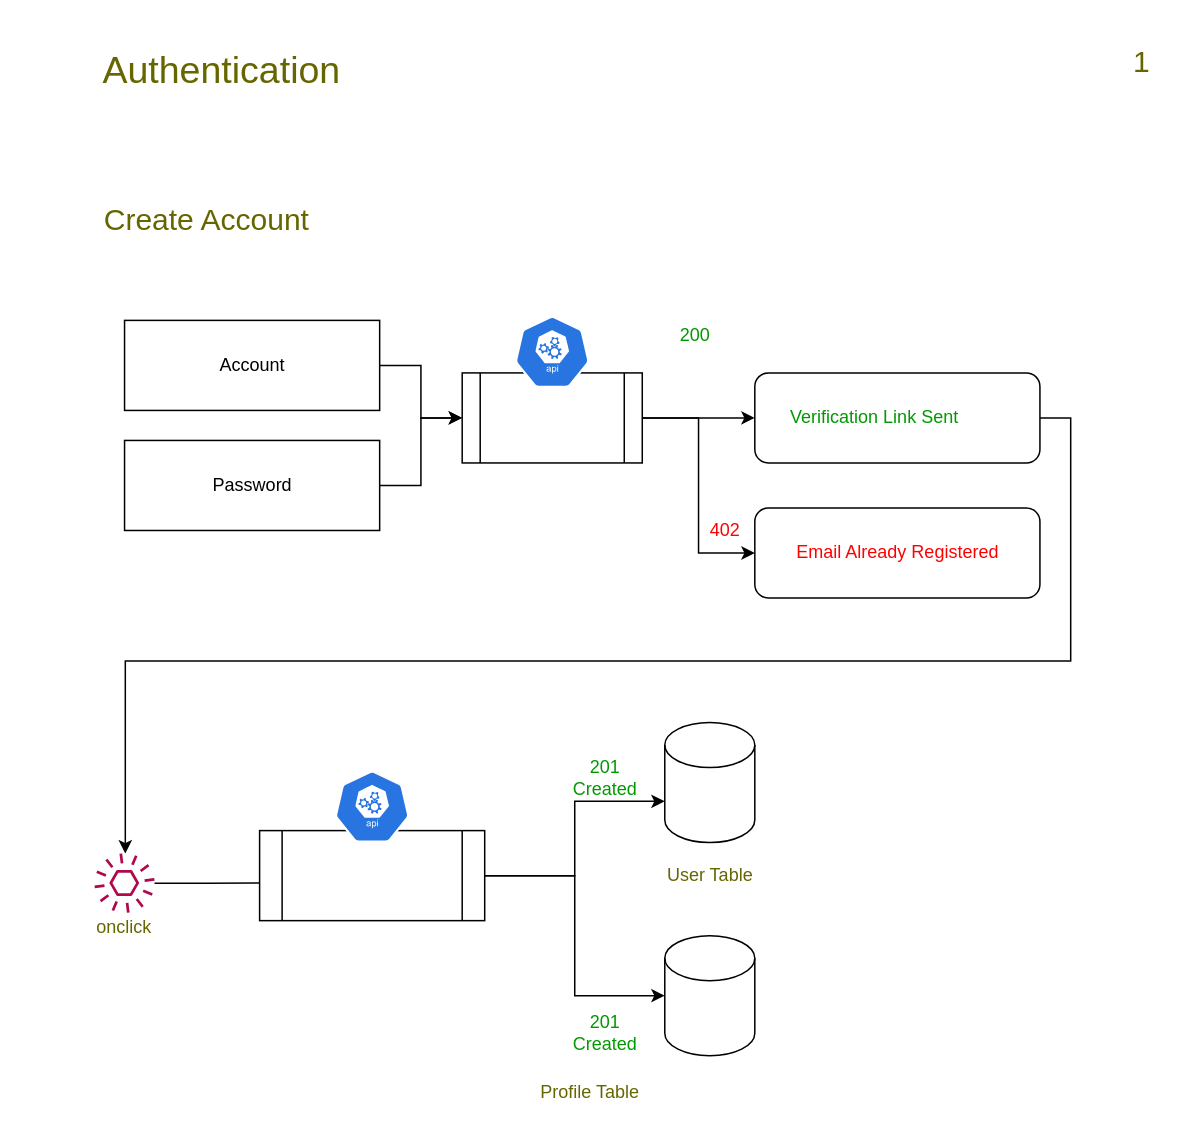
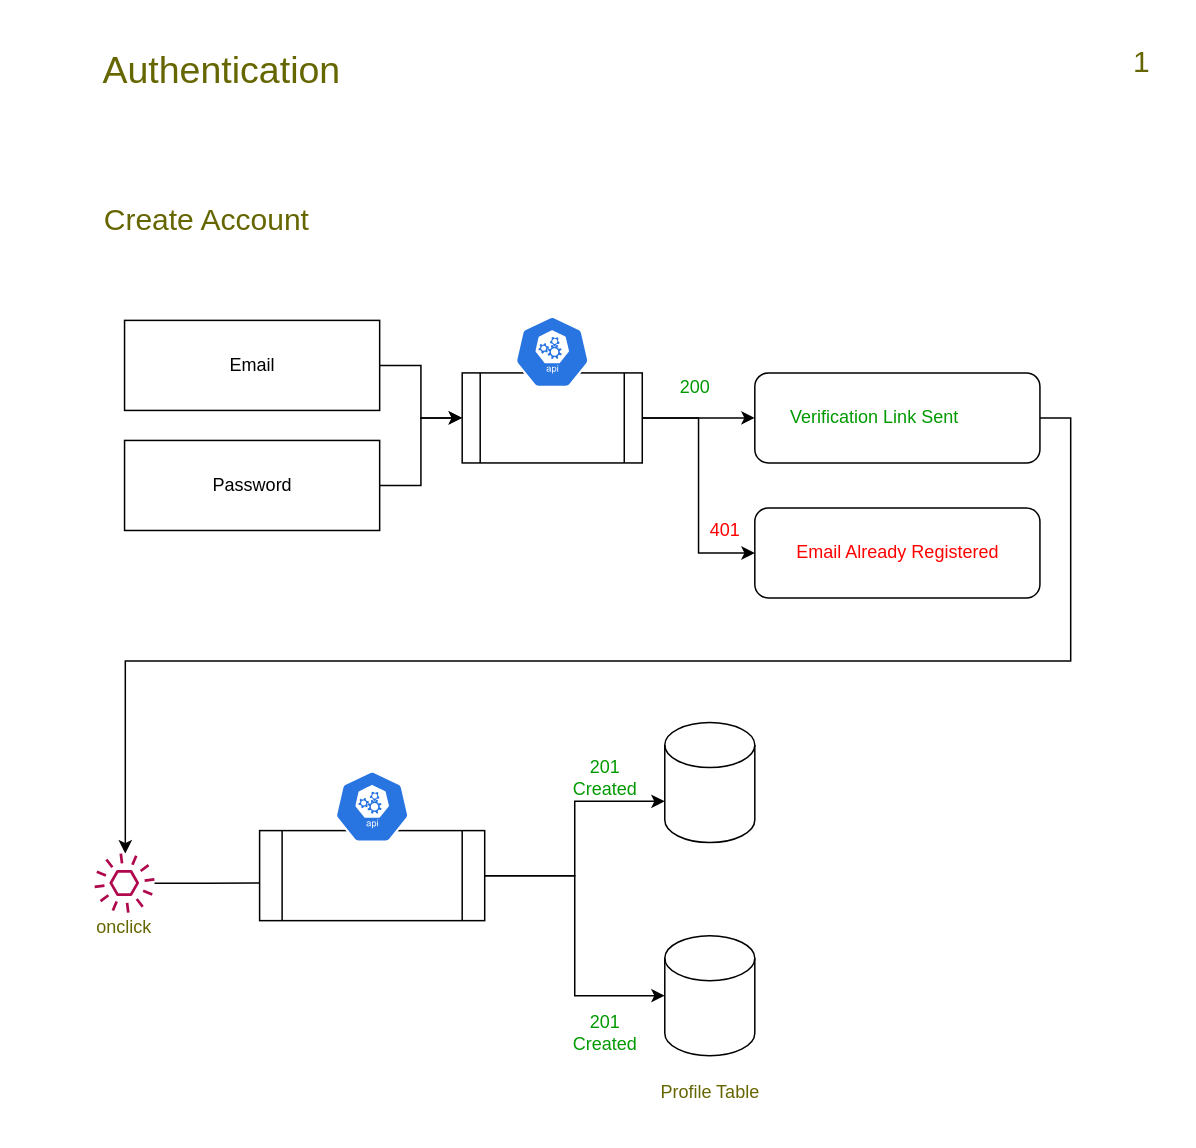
(695, 335) -> (695, 388)
(253, 365) -> (253, 365)
(725, 530) -> (725, 530)
(710, 875) -> none
(590, 1093) -> (710, 1093)
